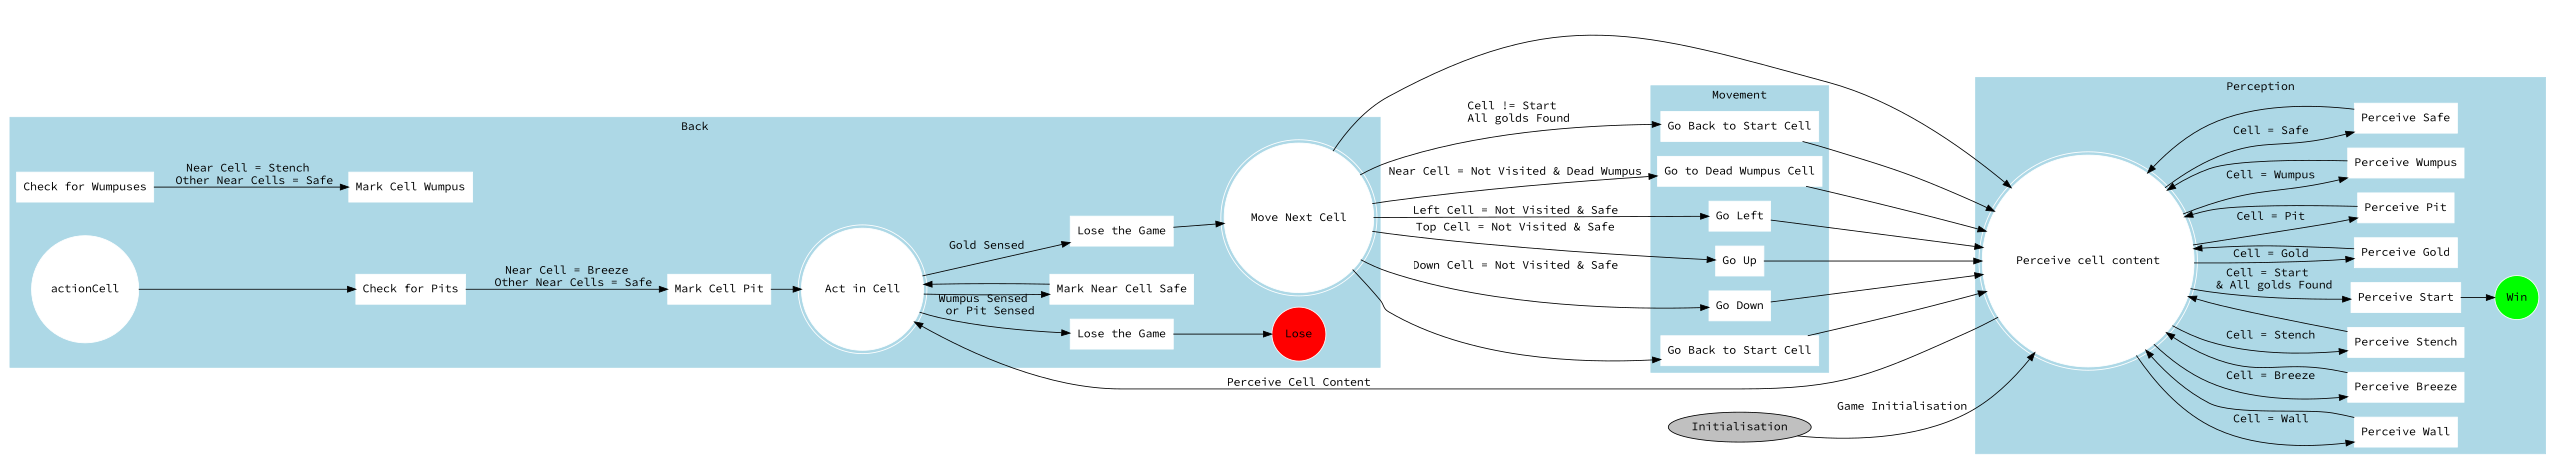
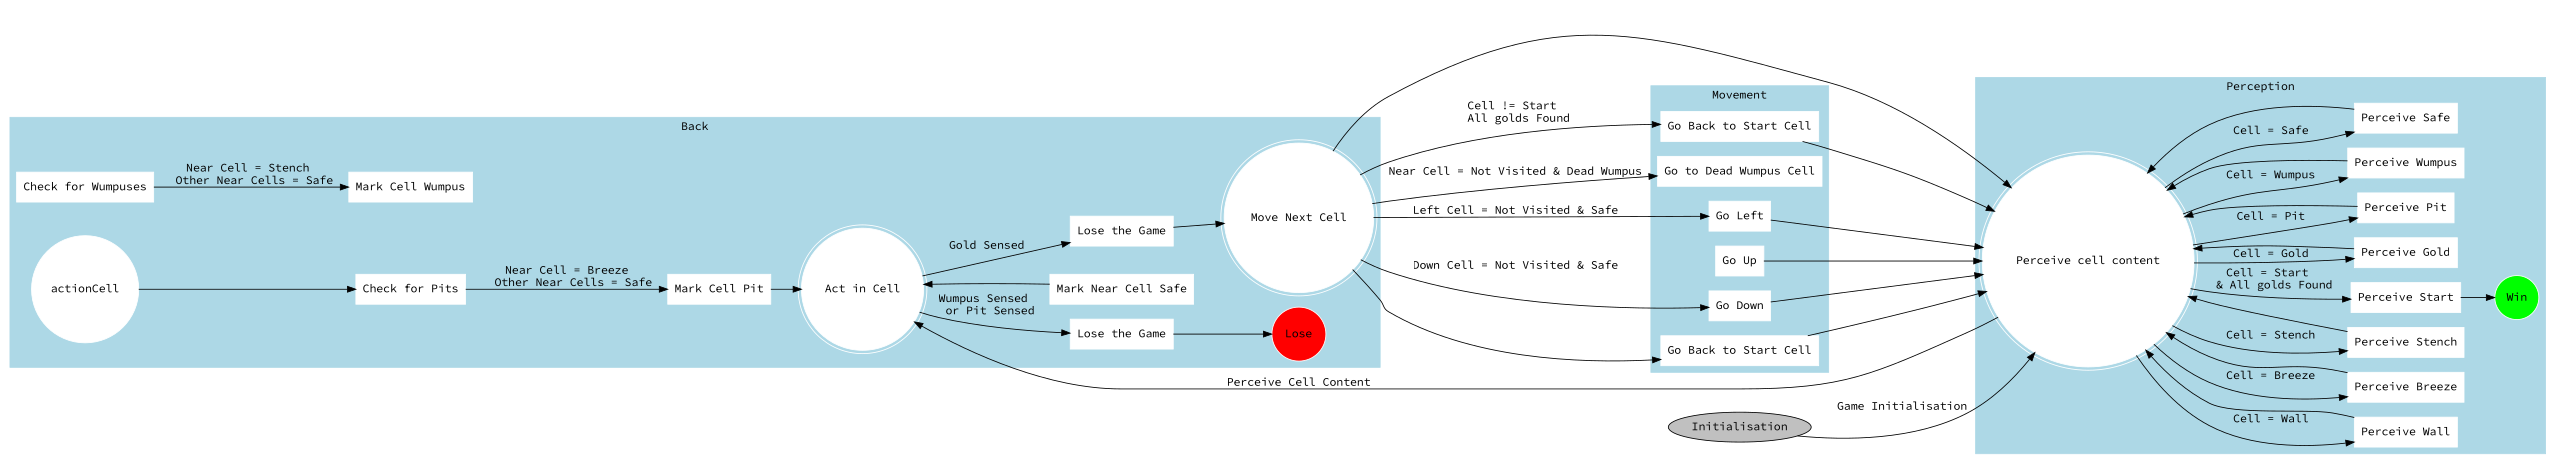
(1892, 207) -> none
(1539, 249) -> none
(983, 295) -> none
